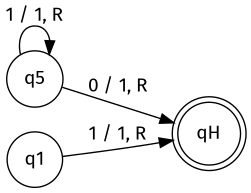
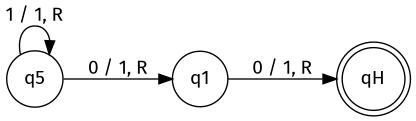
(111, 103) -> (111, 79)
(118, 134) -> (282, 69)
